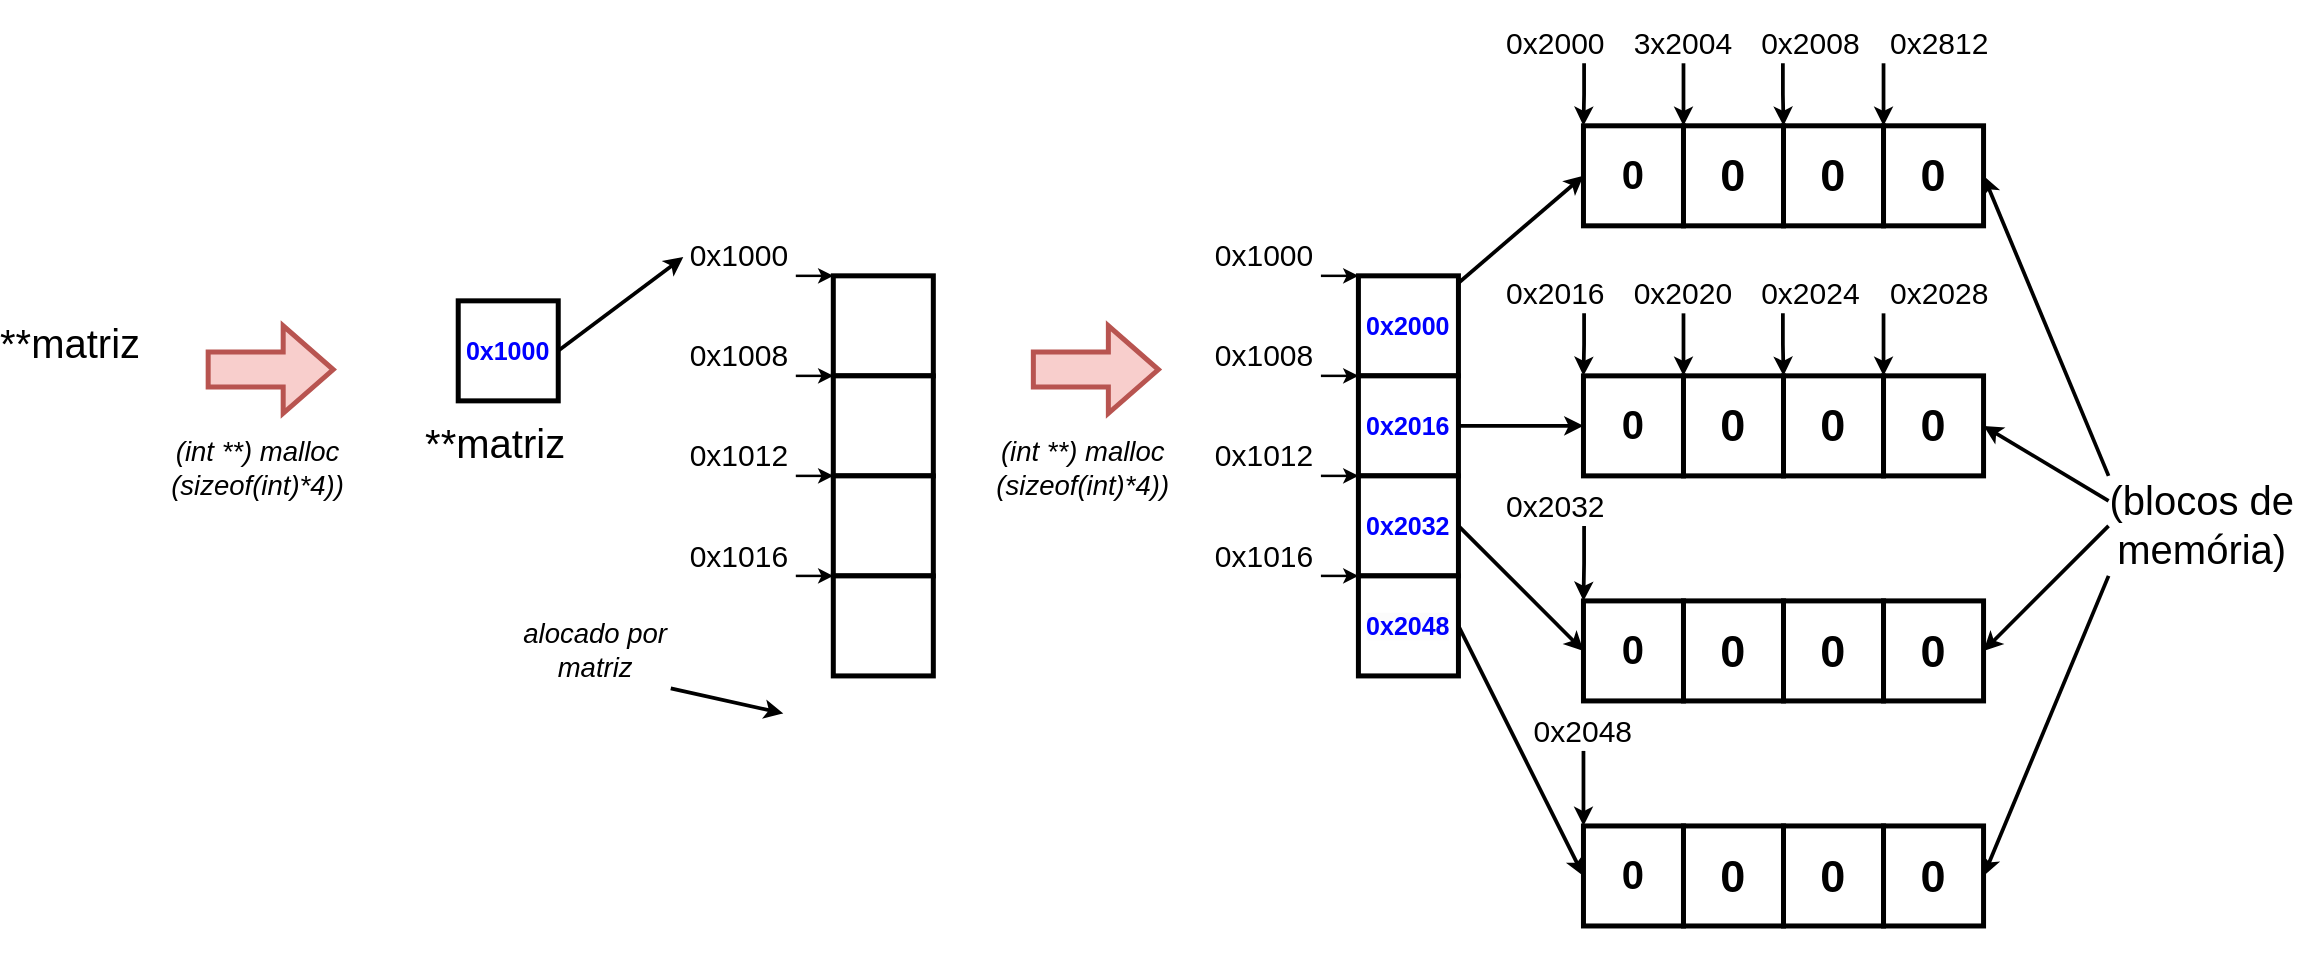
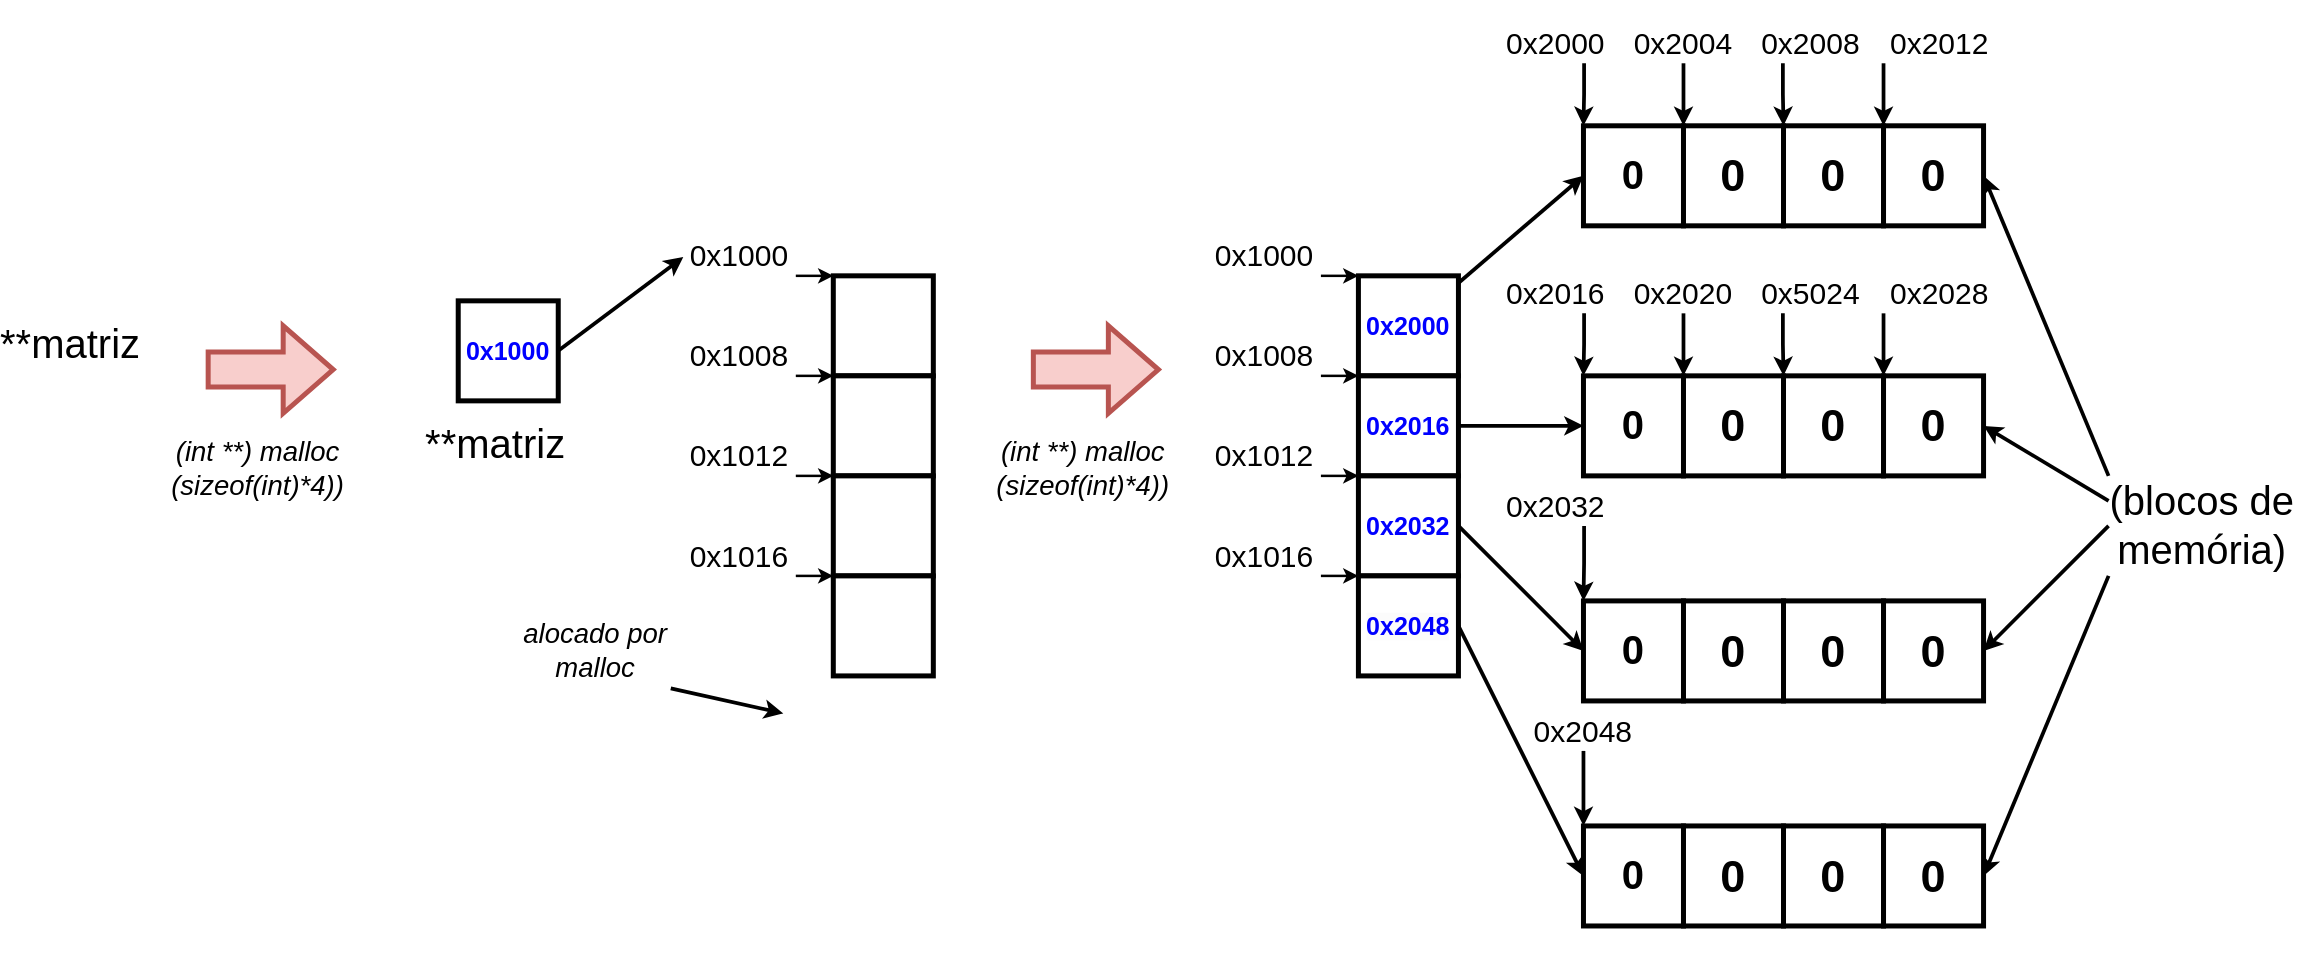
(1683, 44) -> (1683, 44)
(1939, 44) -> (1939, 44)
(1811, 294) -> (1811, 294)
(596, 651) -> (596, 651)
